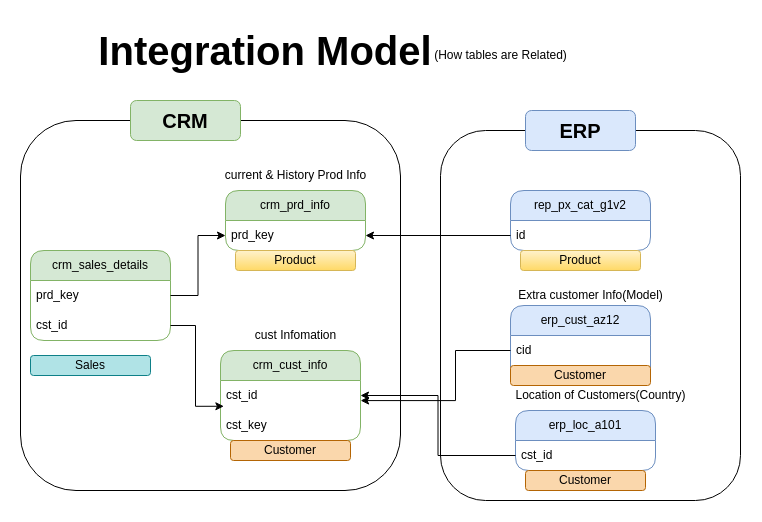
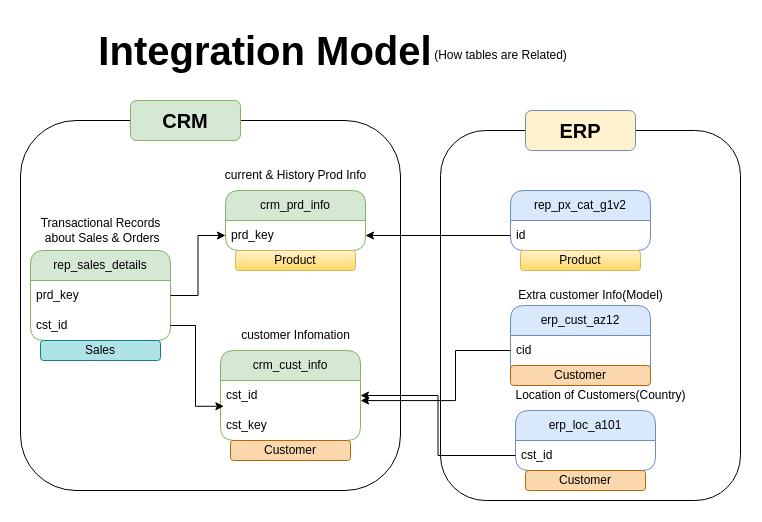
(581, 131) -> (581, 131)
none -> (101, 231)
(101, 266) -> (101, 266)
(296, 336) -> (296, 336)
(91, 366) -> (101, 351)
